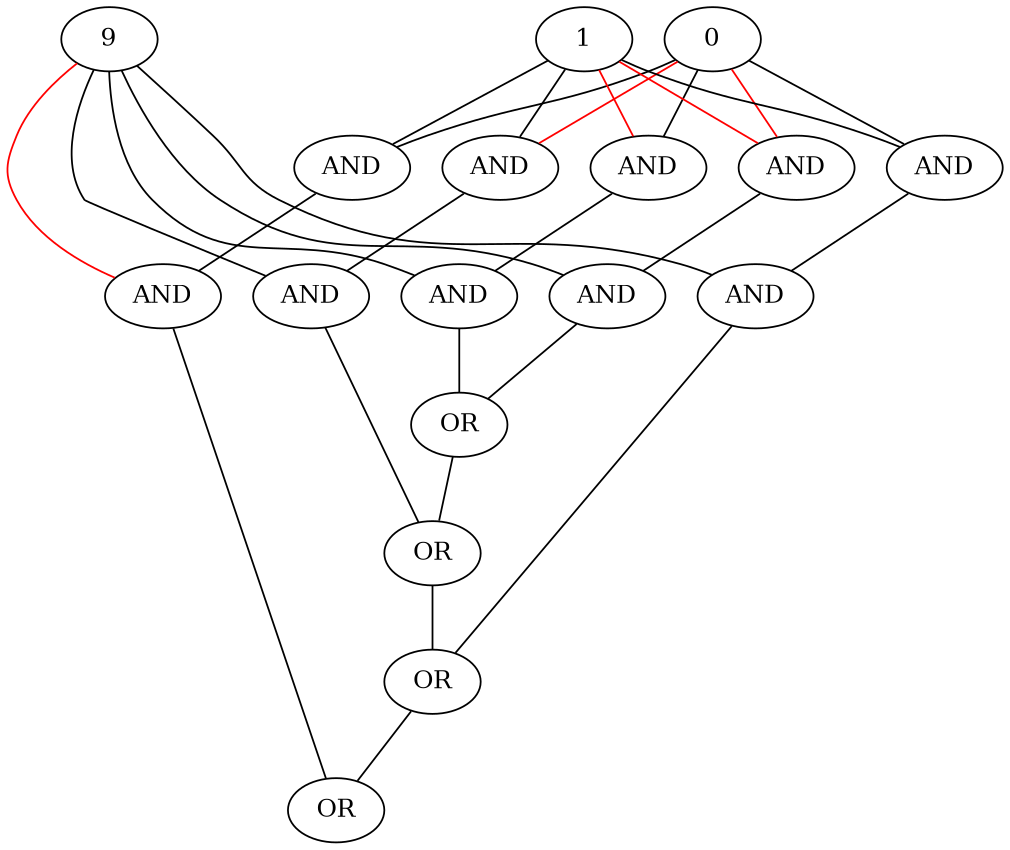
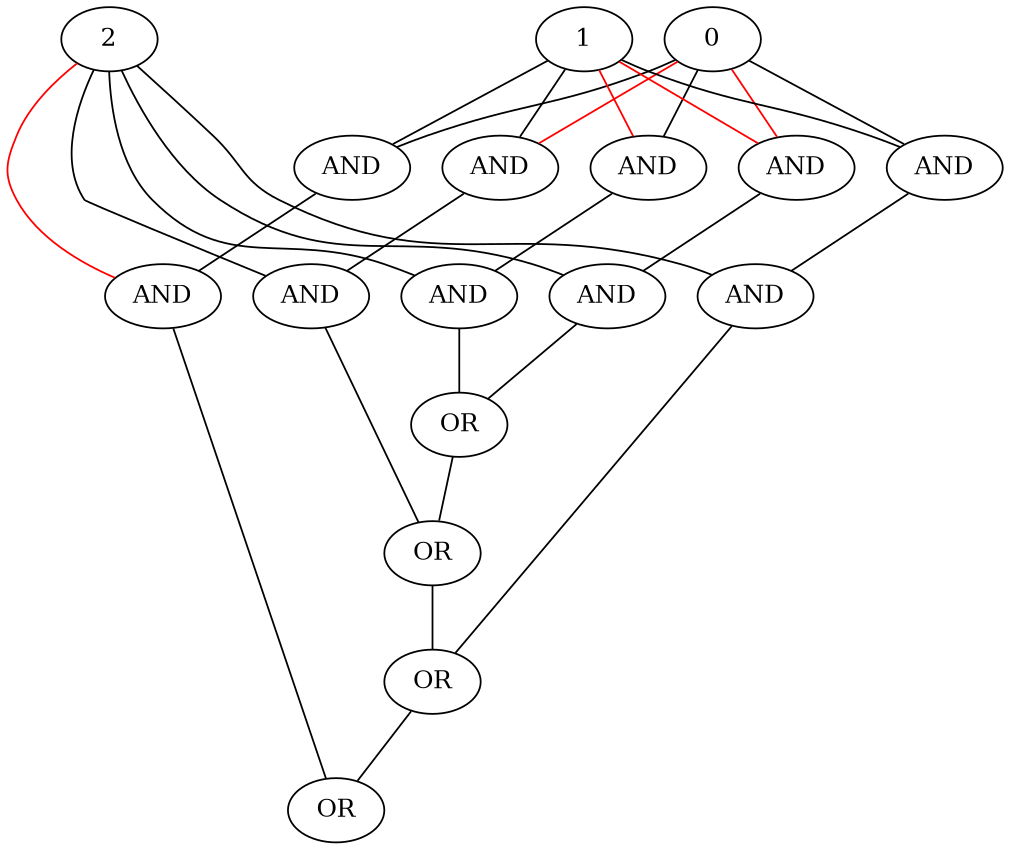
(109, 39) -> (109, 39)
